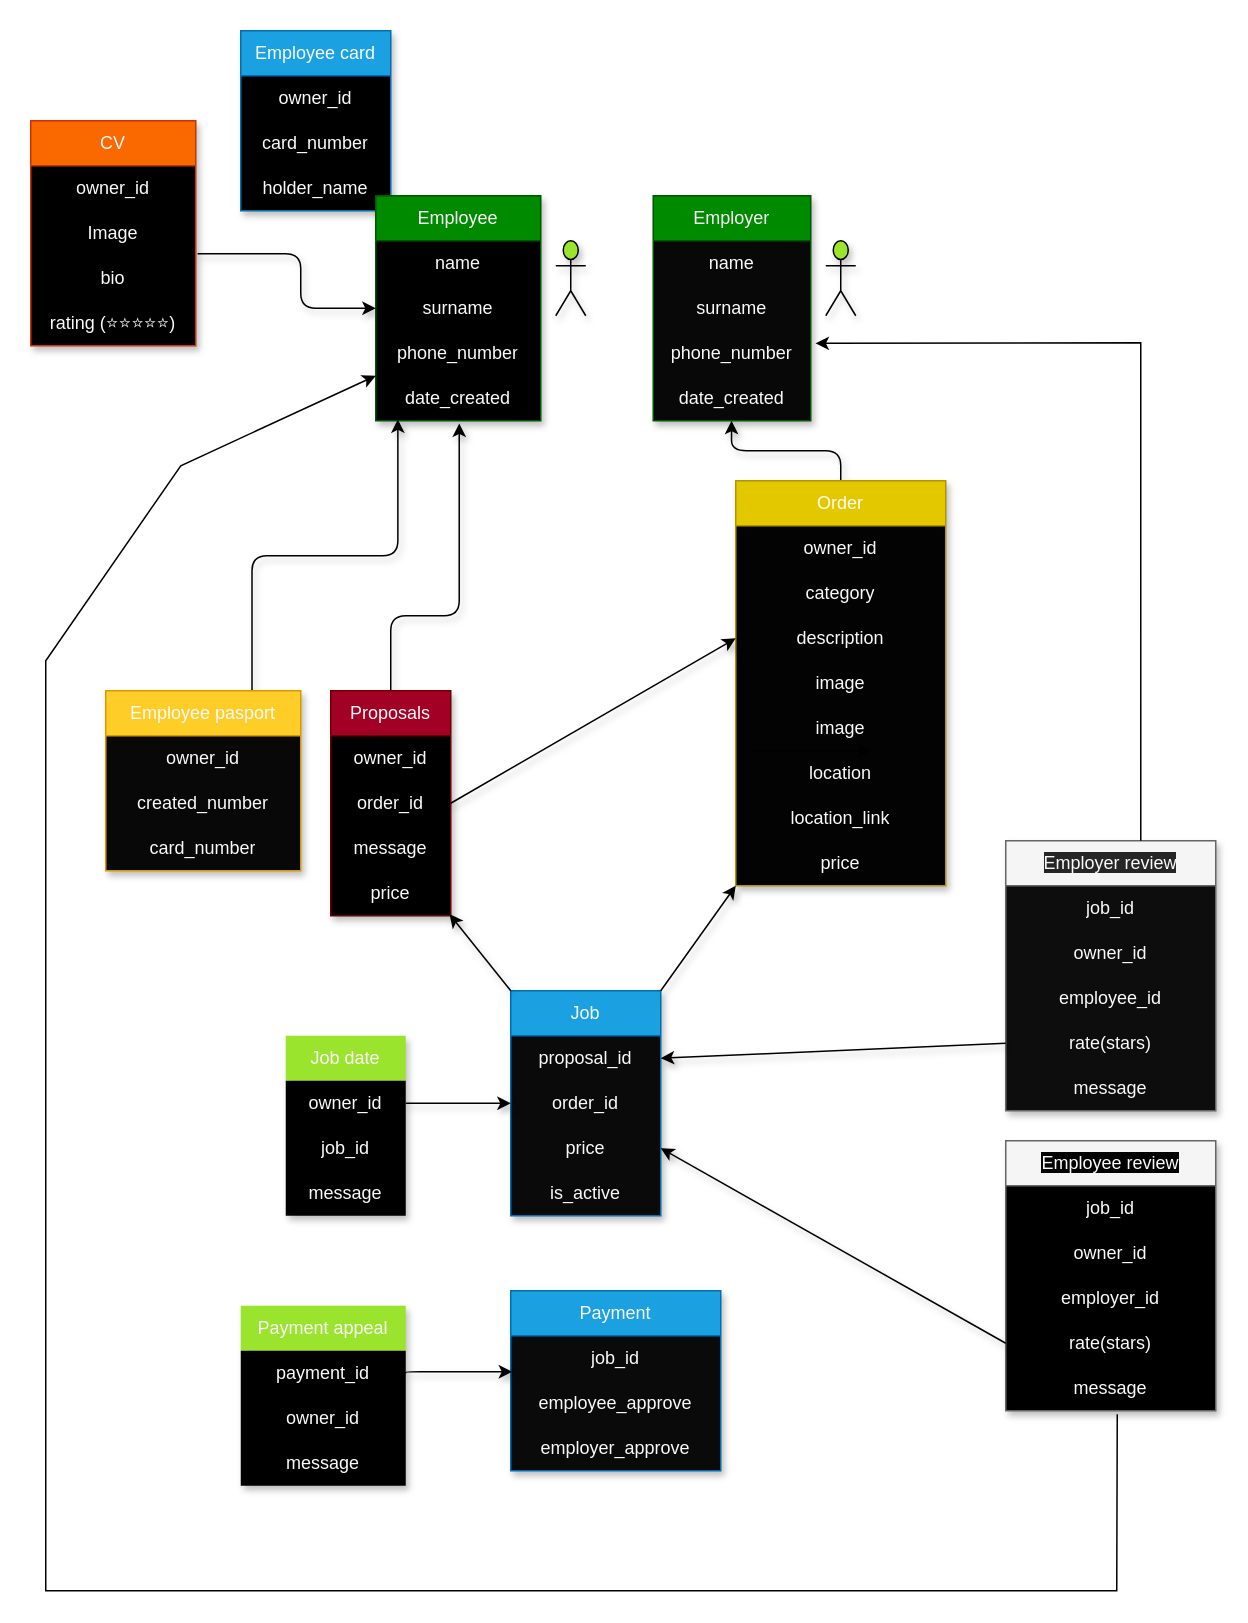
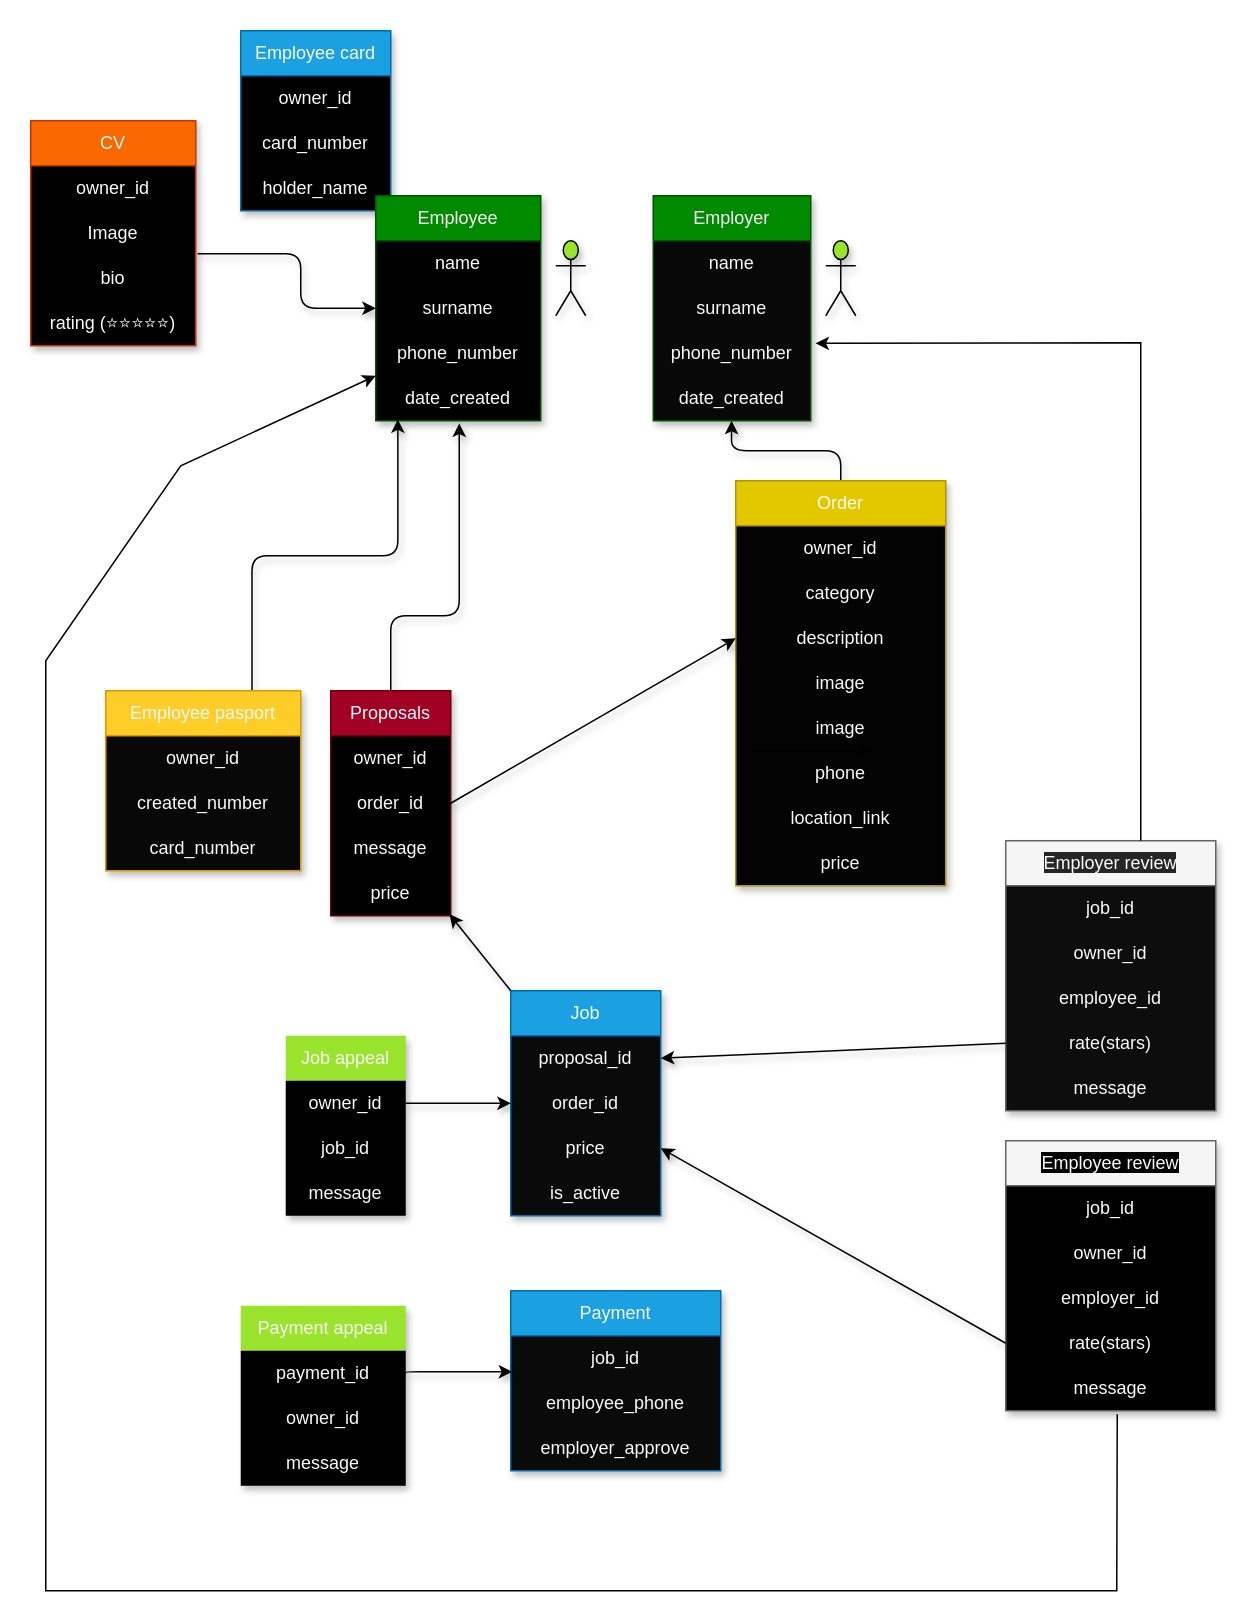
(841, 773) -> (841, 773)
(695, 943) -> none
(346, 1058) -> (346, 1058)
(616, 1403) -> (616, 1403)
